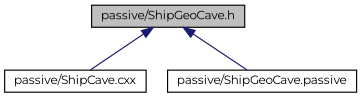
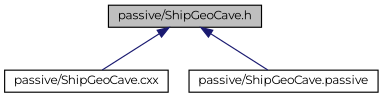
(75, 81) -> (86, 81)
